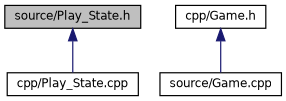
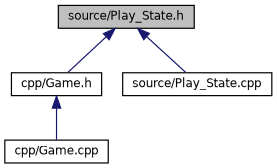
none -> (87, 55)
(73, 84) -> (197, 84)
(221, 84) -> (57, 152)
